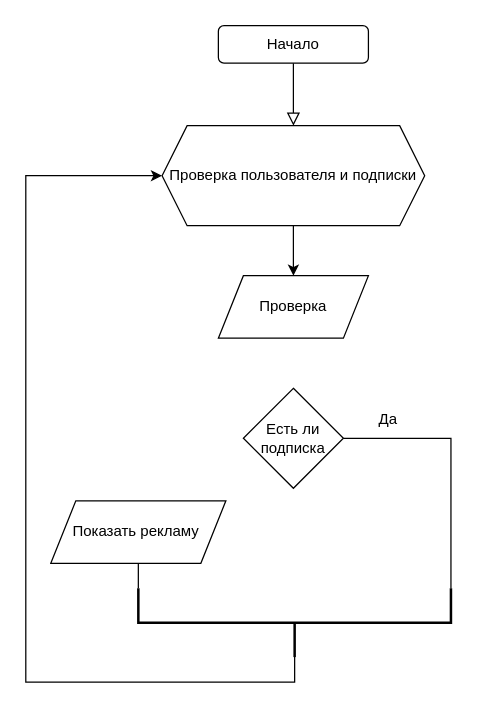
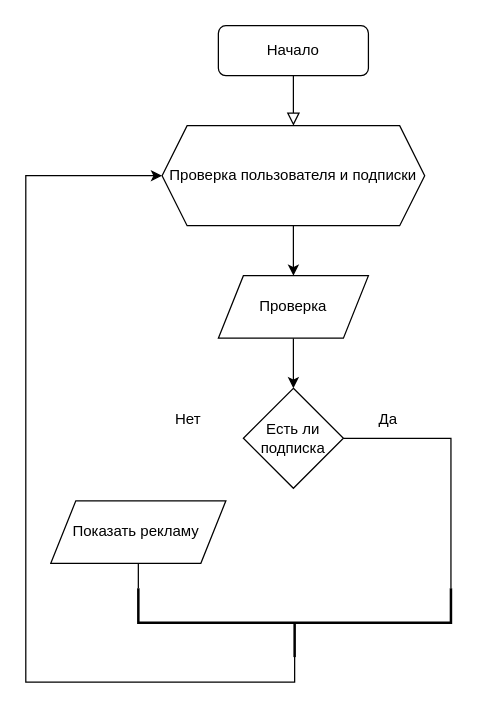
(293, 44) -> (293, 51)
none -> (293, 359)
none -> (188, 419)
